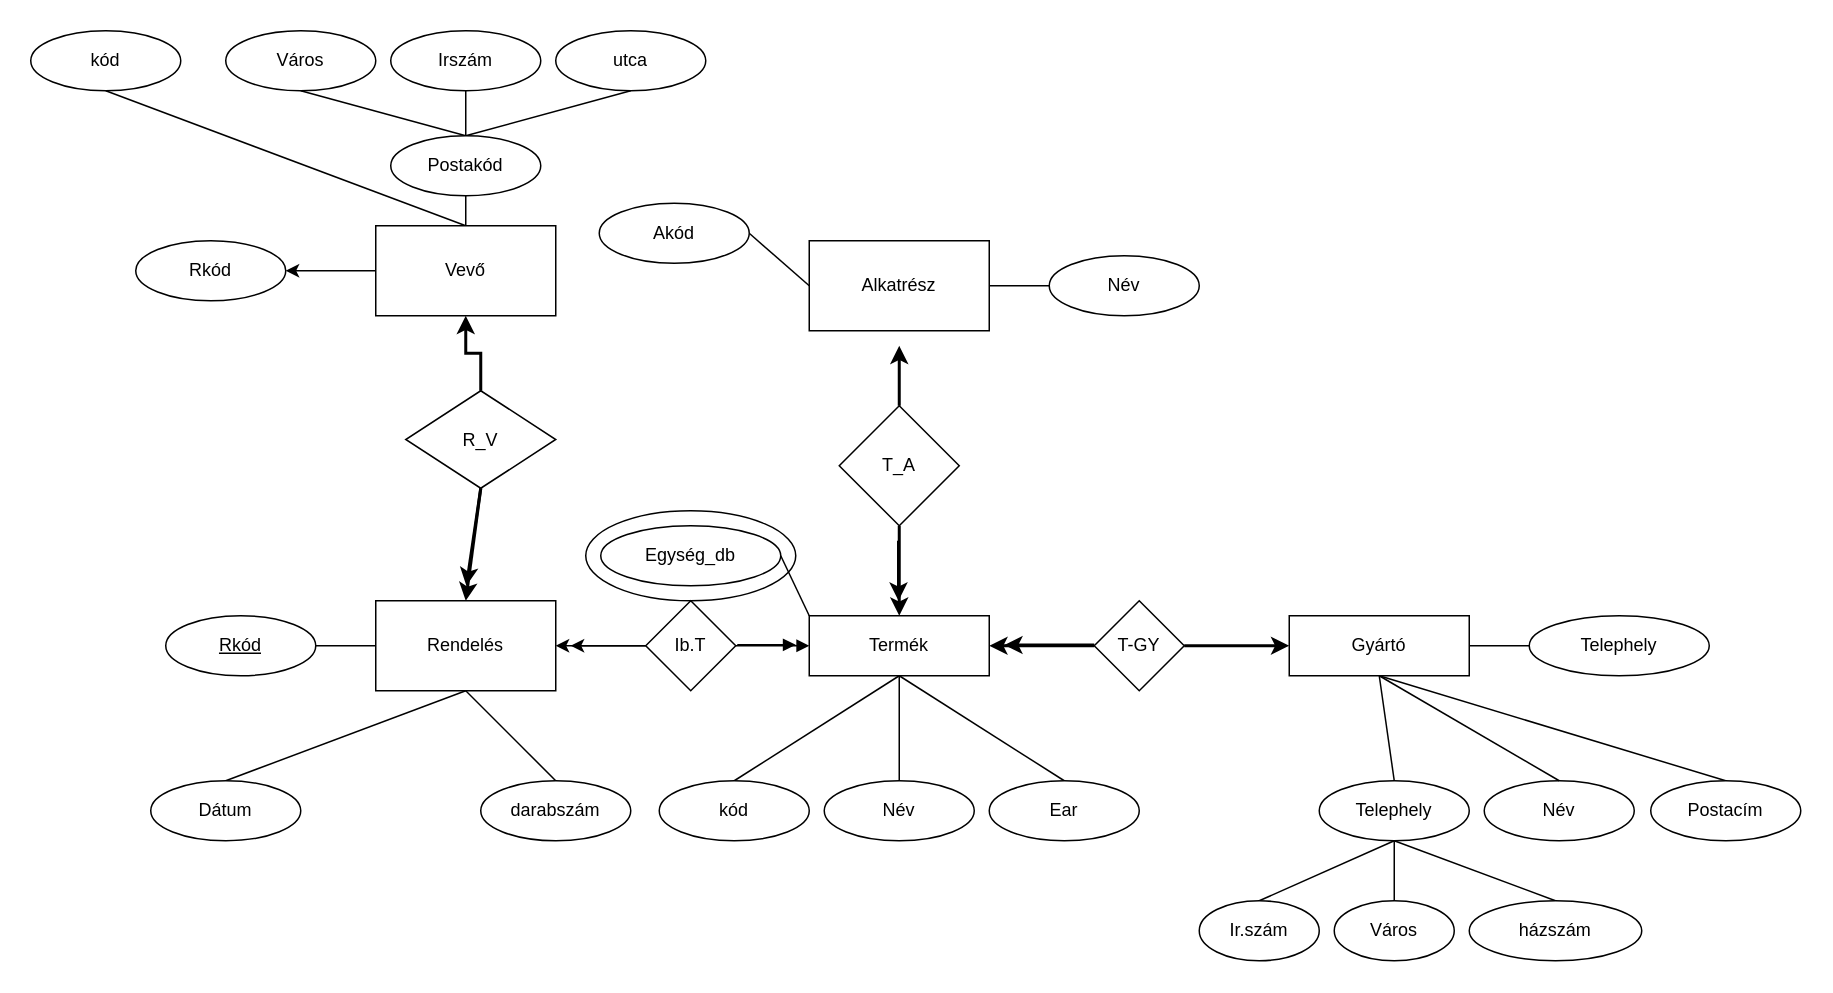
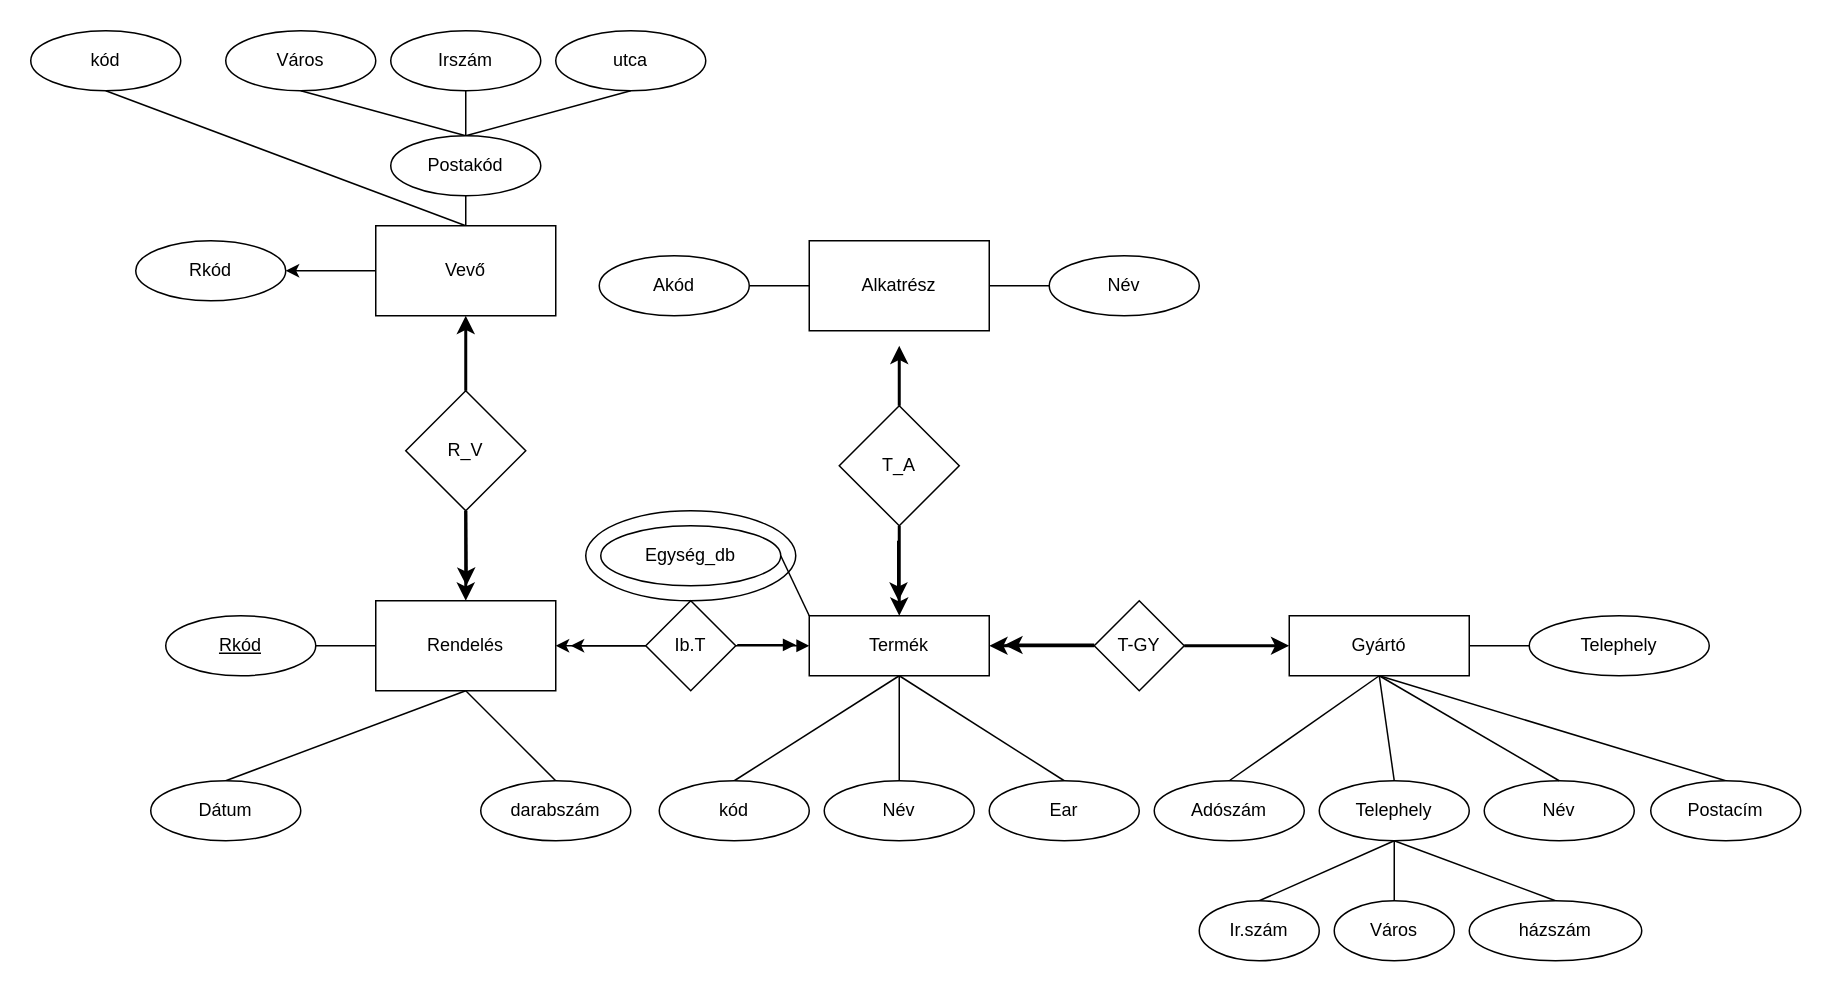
(674, 233) -> (674, 286)
(481, 440) -> (466, 451)
none -> (1302, 730)
none -> (1229, 811)
